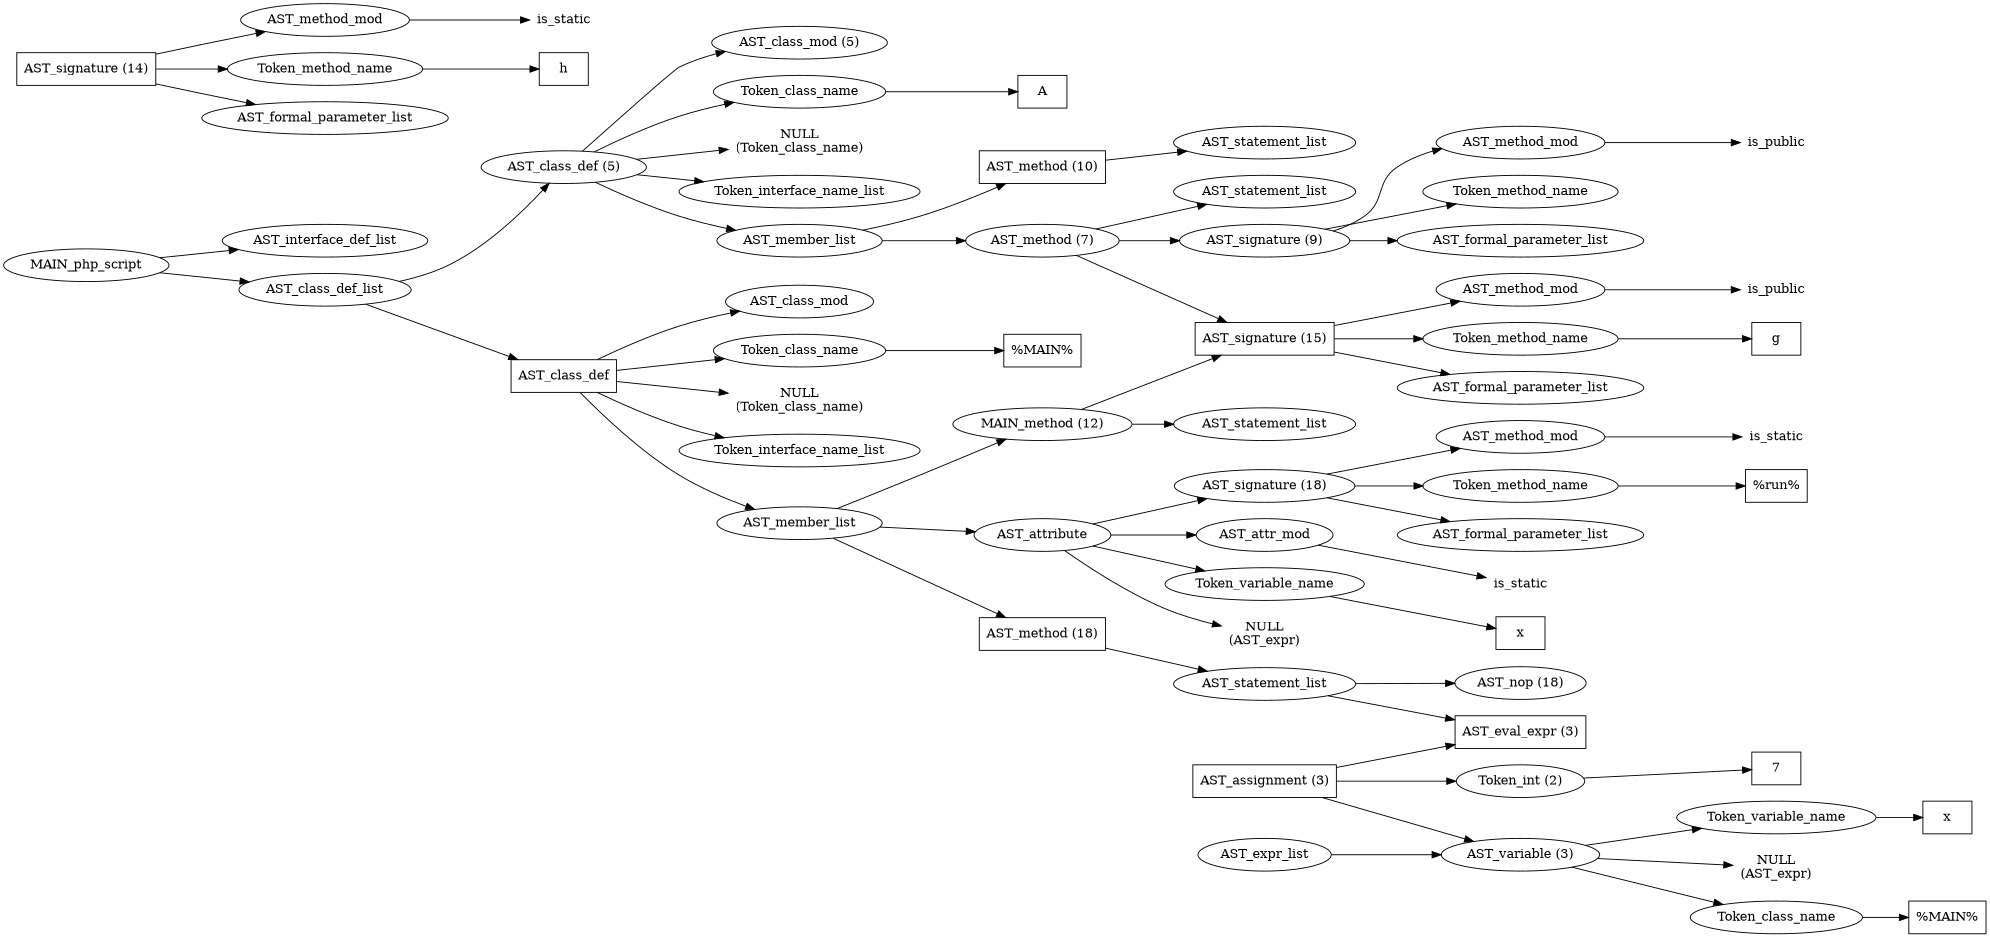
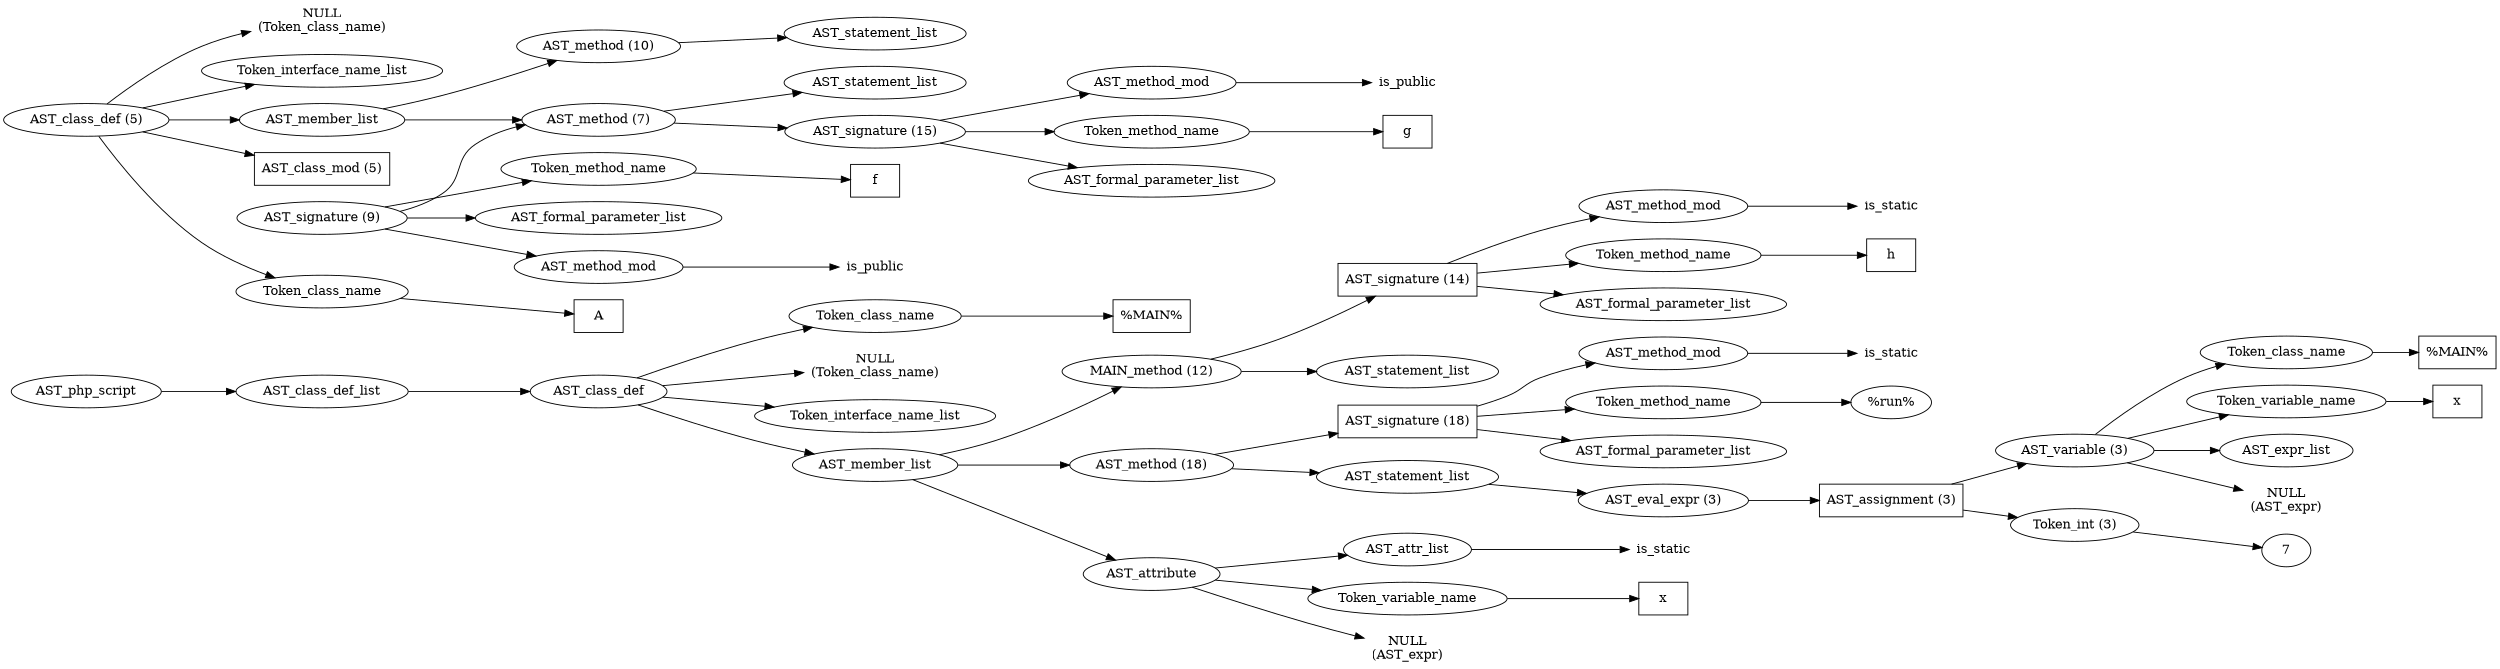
(800, 43) -> (322, 169)
(1042, 167) -> (599, 46)
none -> (875, 181)
(325, 241) -> none
(1145, 241) -> (459, 170)
(478, 248) -> none
(86, 265) -> (86, 391)
(800, 302) -> none
(1265, 339) -> (875, 132)
(564, 376) -> (599, 391)
(1147, 384) -> (1291, 335)
(1265, 486) -> (1407, 421)
(1776, 486) -> (1891, 402)
(1145, 512) -> (1272, 445)
(1265, 535) -> (1407, 550)
(1042, 634) -> (1152, 465)
(1520, 683) -> none
(1520, 732) -> (1663, 500)
(1391, 757) -> (1779, 500)
(1776, 768) -> (2286, 550)
(1520, 781) -> (2075, 525)
(1382, 855) -> (2182, 451)
